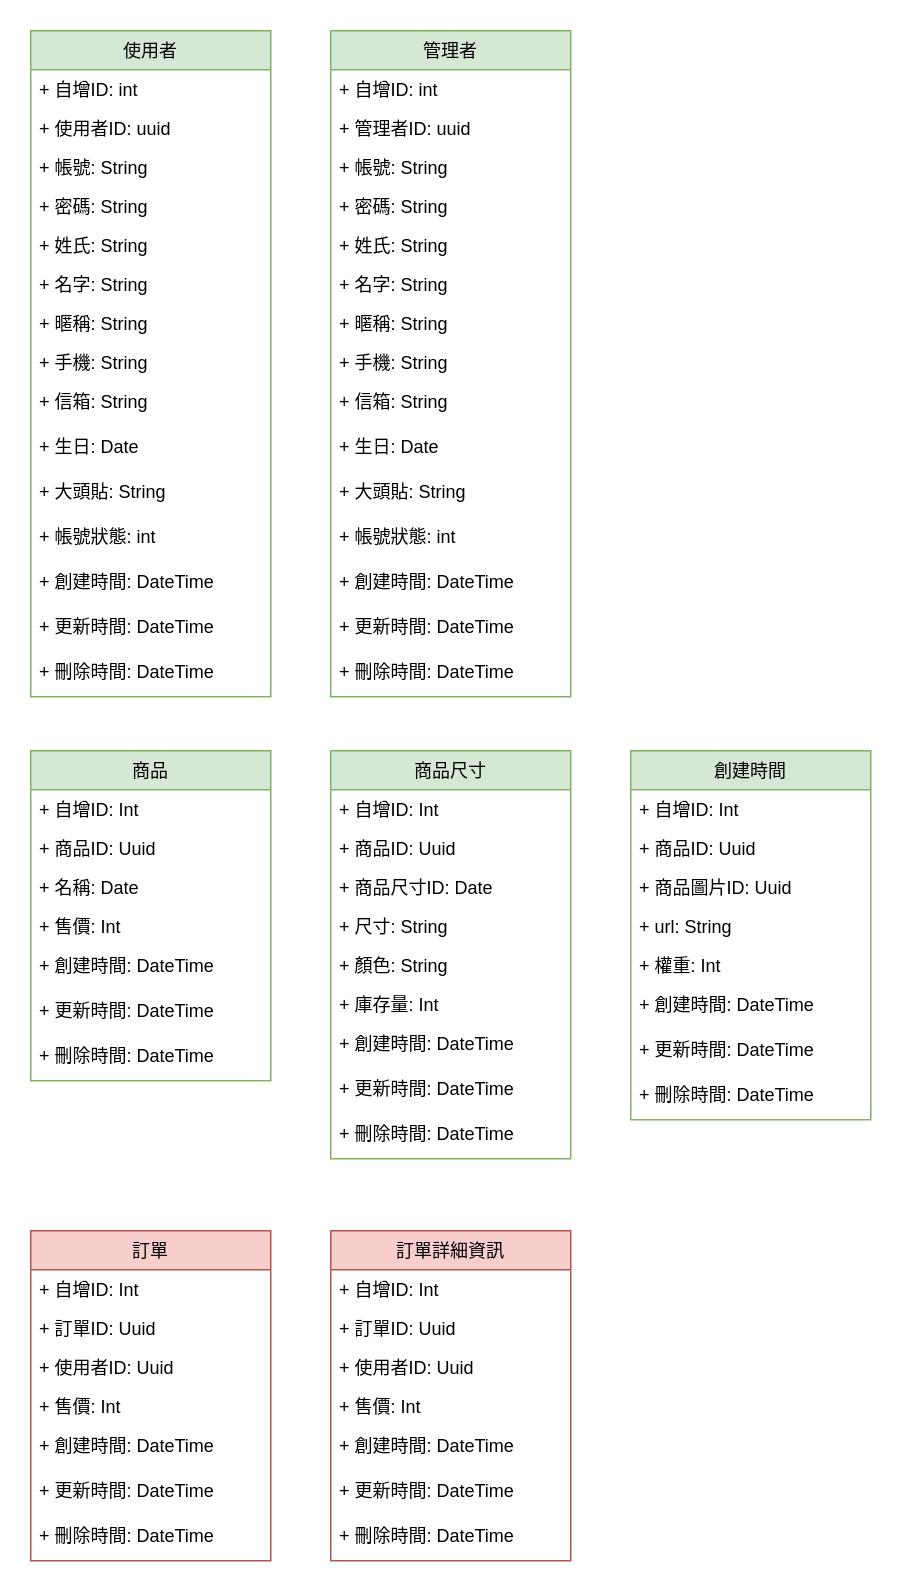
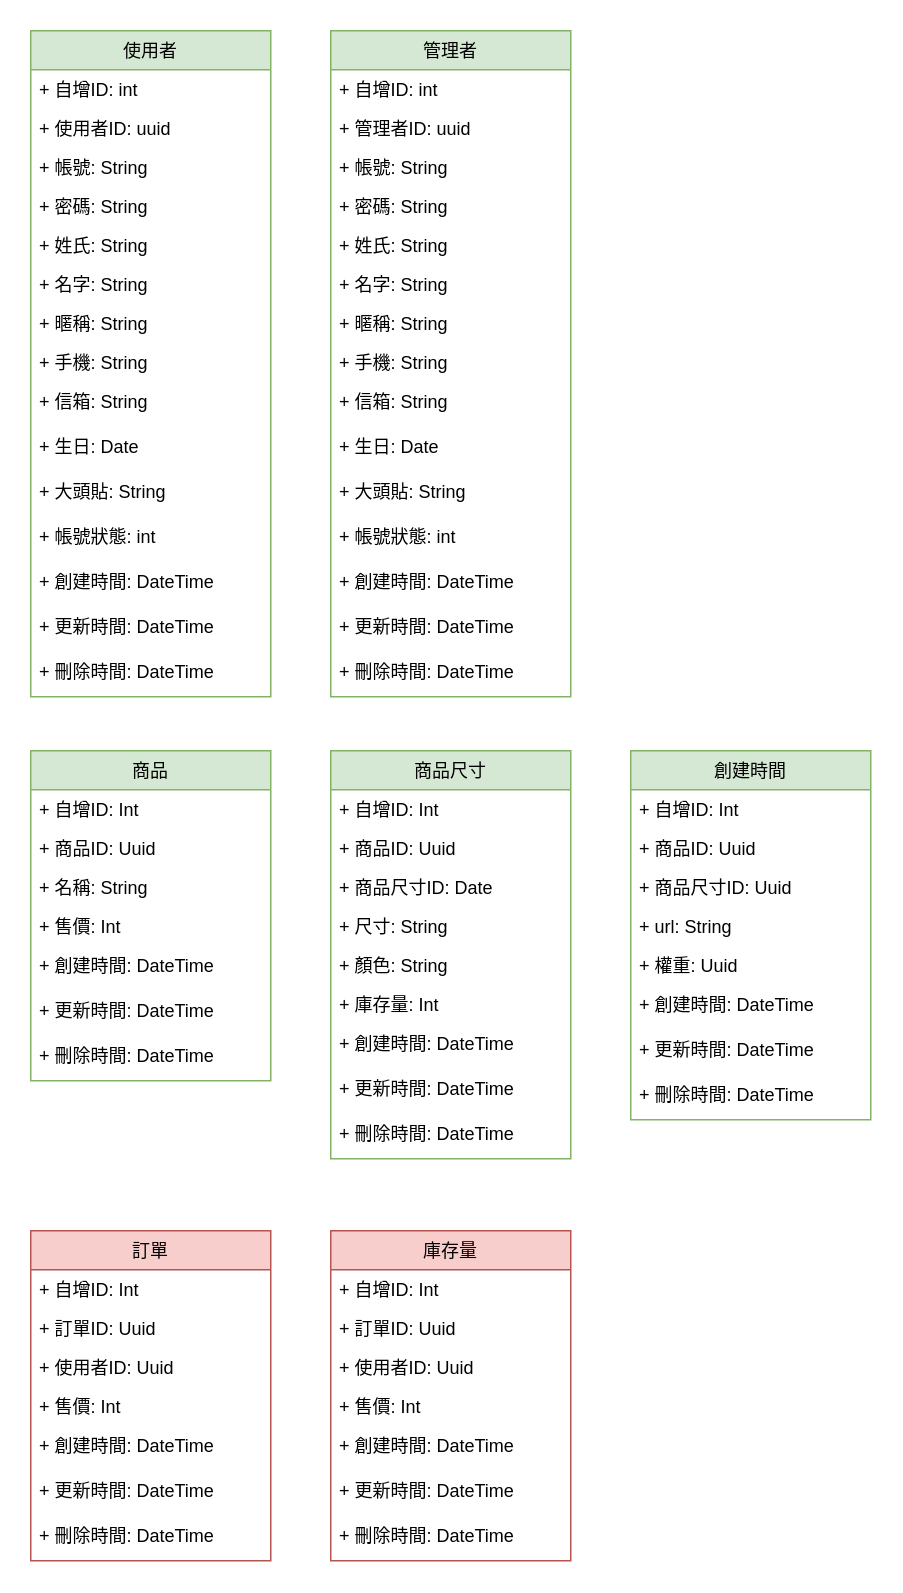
(90, 888) -> (98, 888)
(716, 888) -> (716, 888)
(685, 966) -> (688, 966)
(450, 1251) -> (450, 1251)
